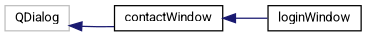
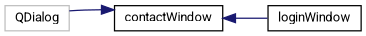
(98, 27) -> (85, 10)
